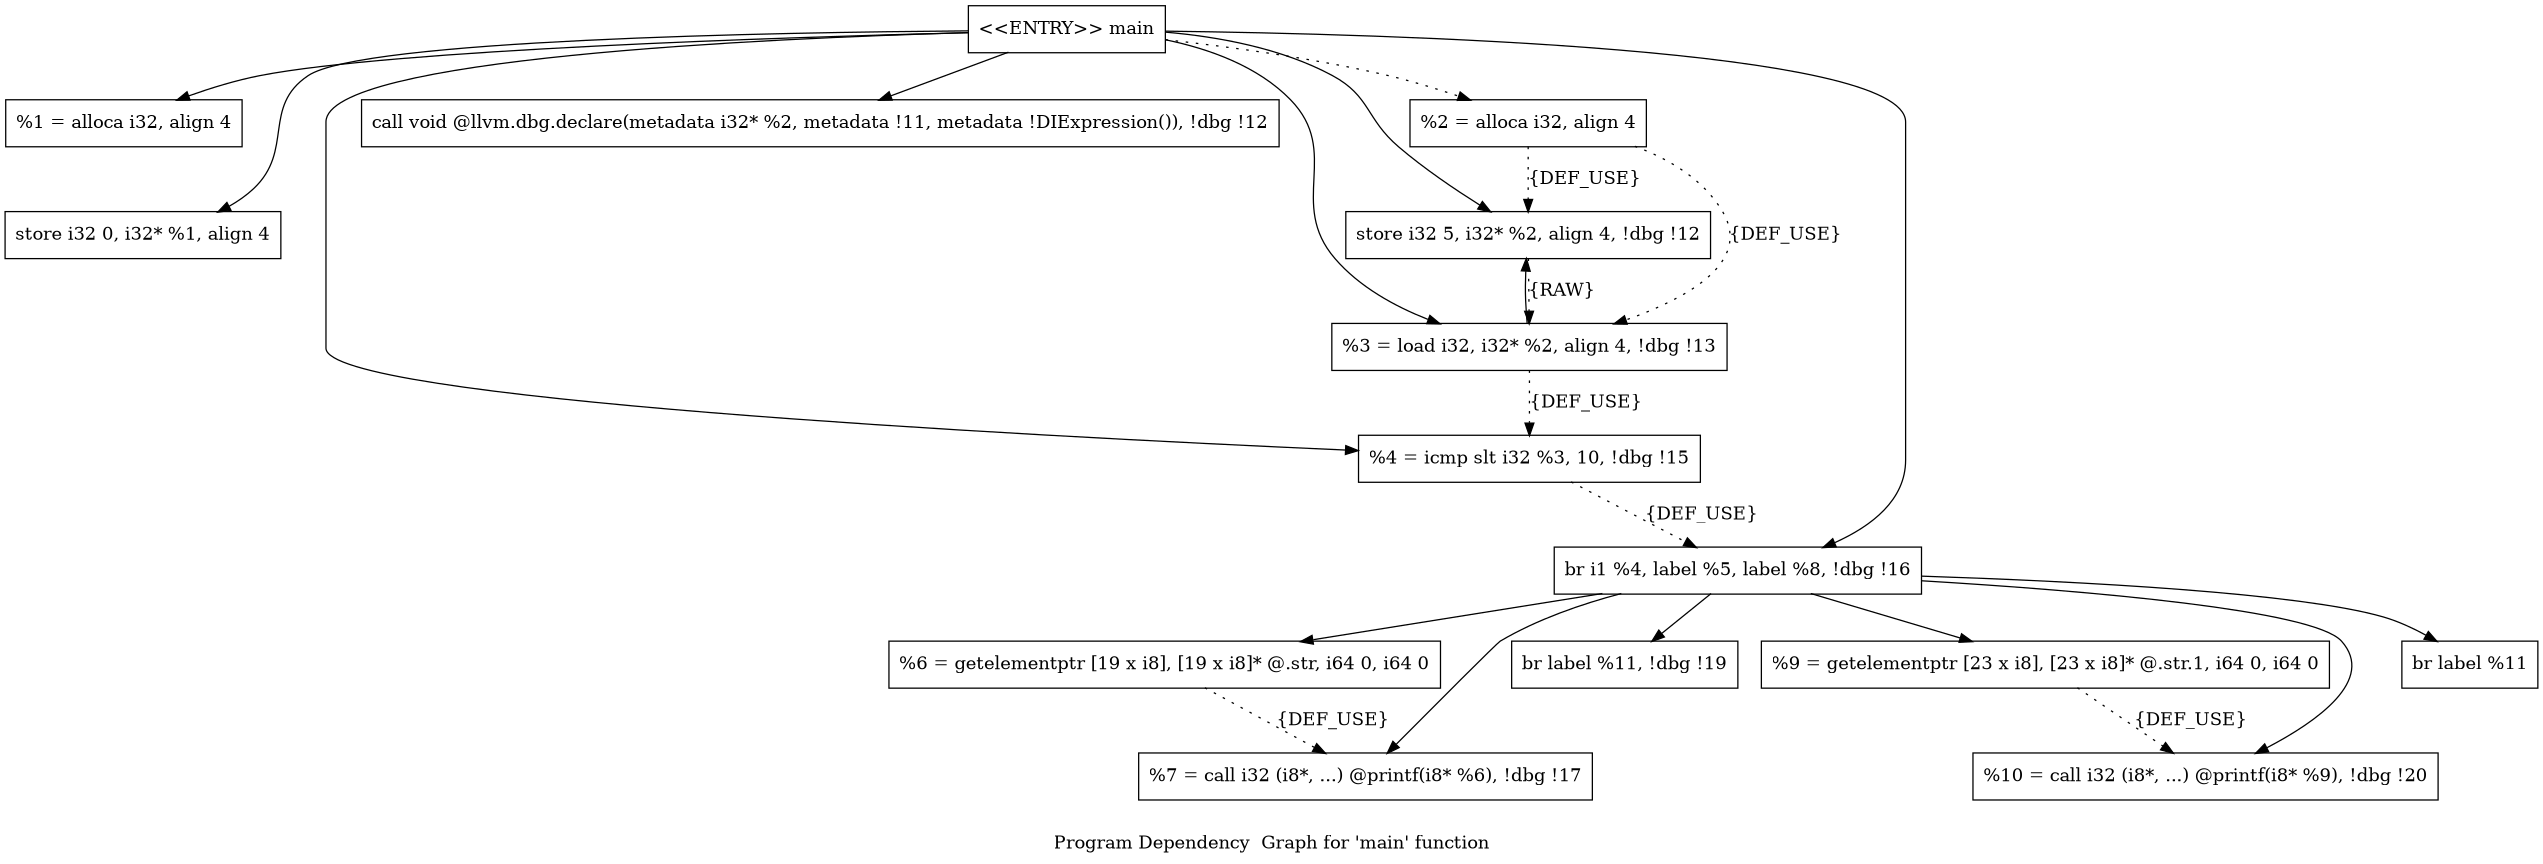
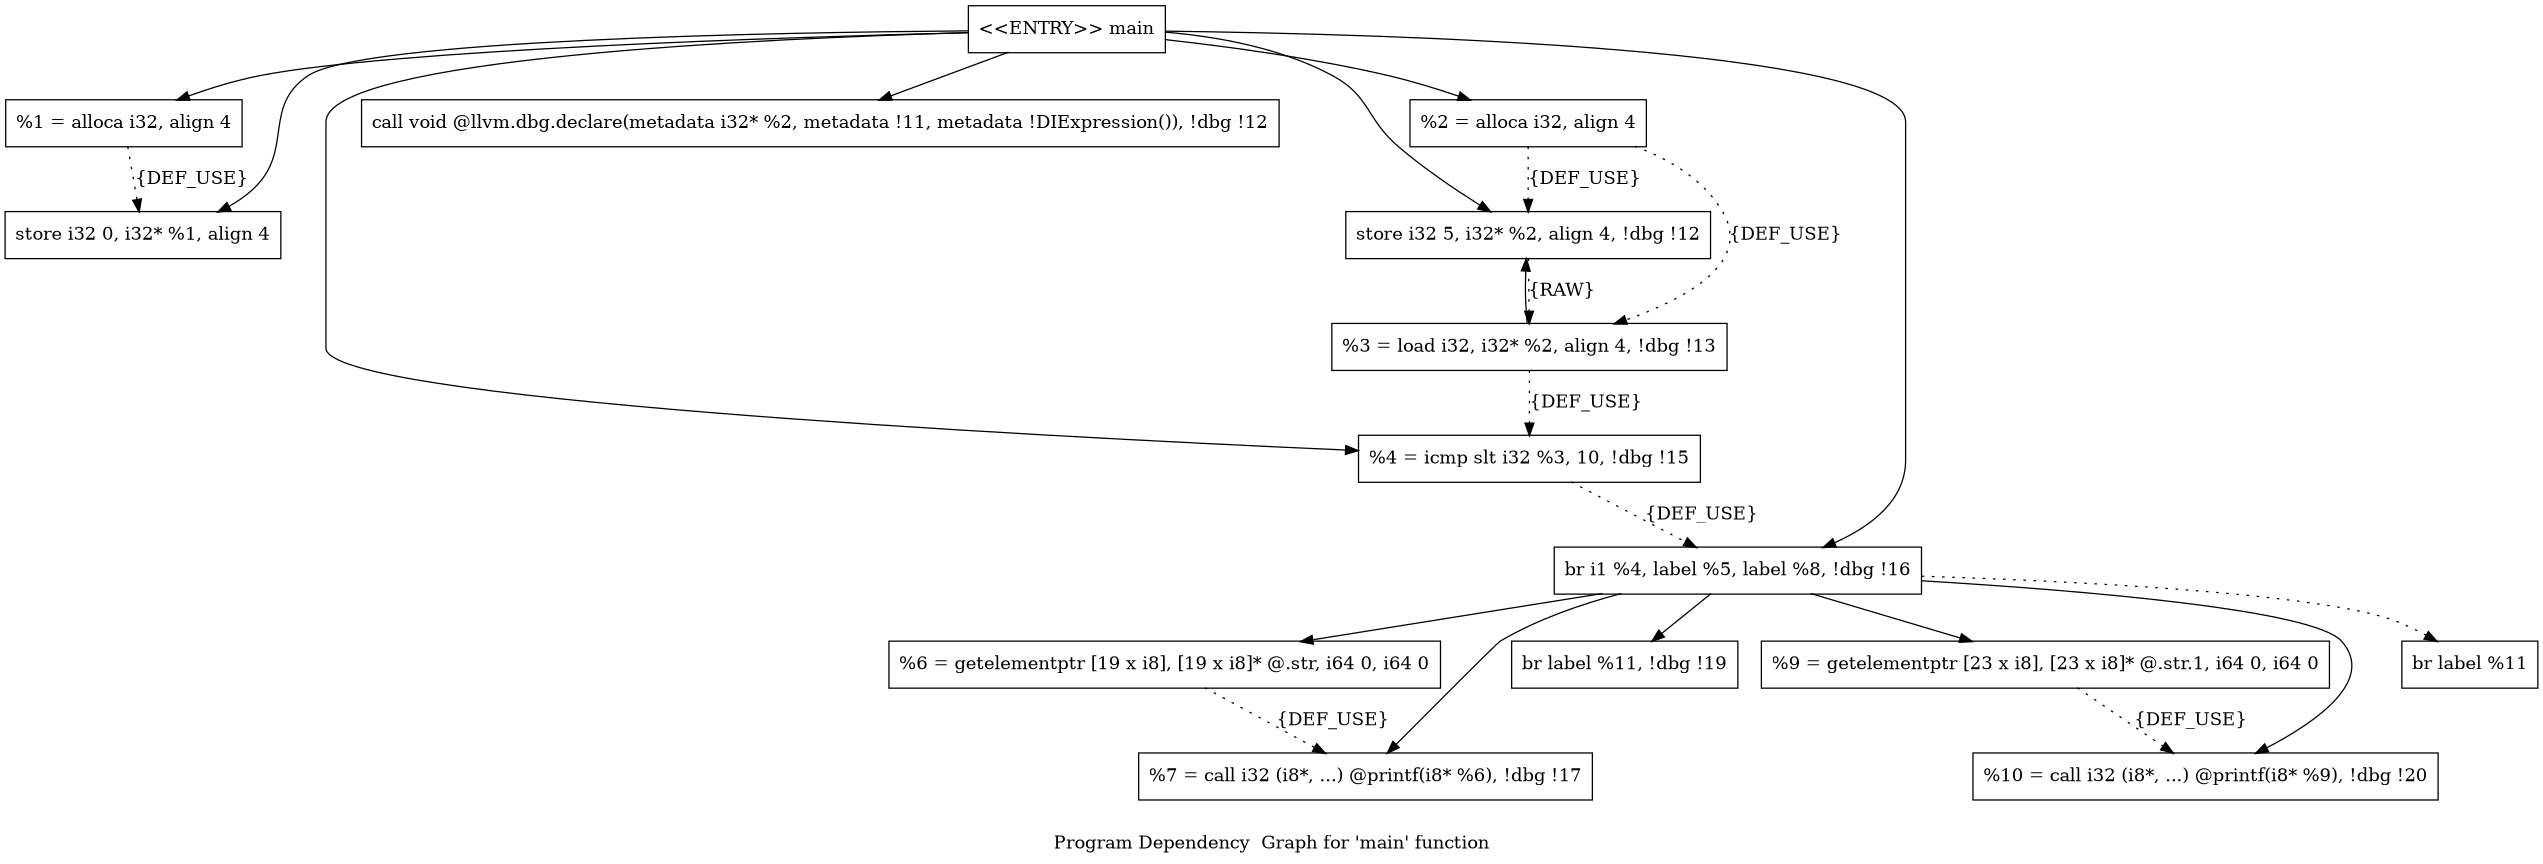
(1328, 63) -> (1328, 63)
(1314, 164) -> none
none -> (132, 173)
(2177, 589) -> (2177, 589)
